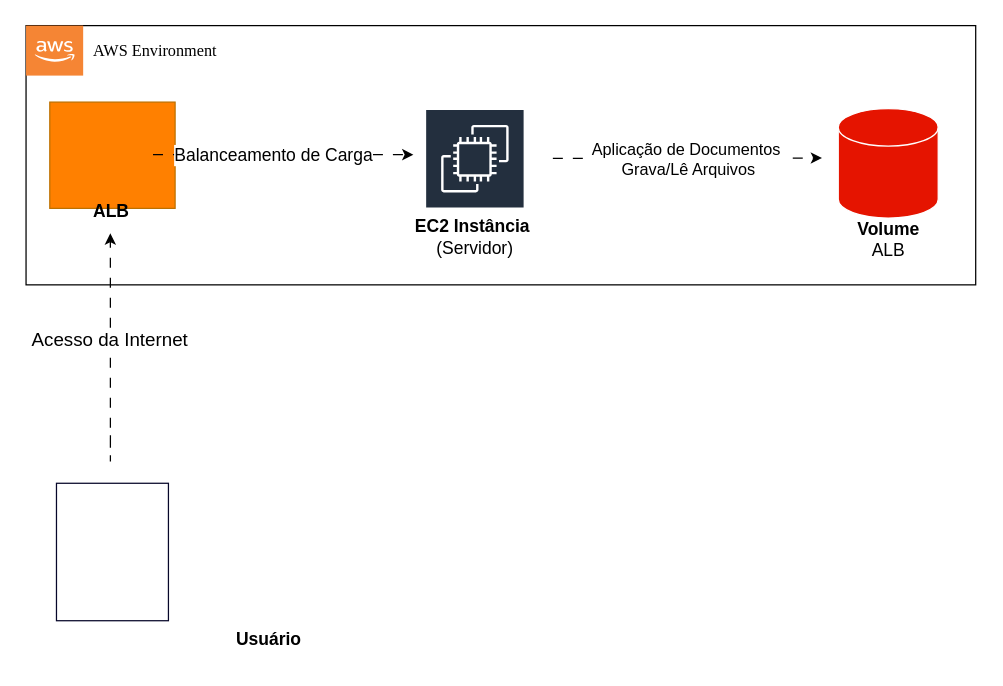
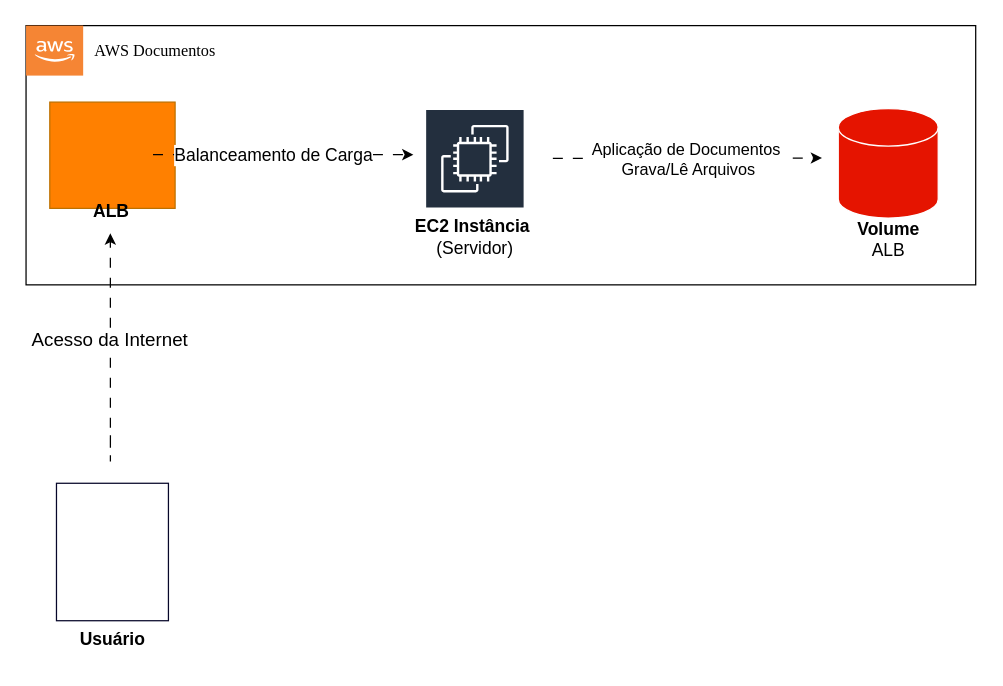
(155, 51) -> (155, 51)
(268, 640) -> (112, 640)
